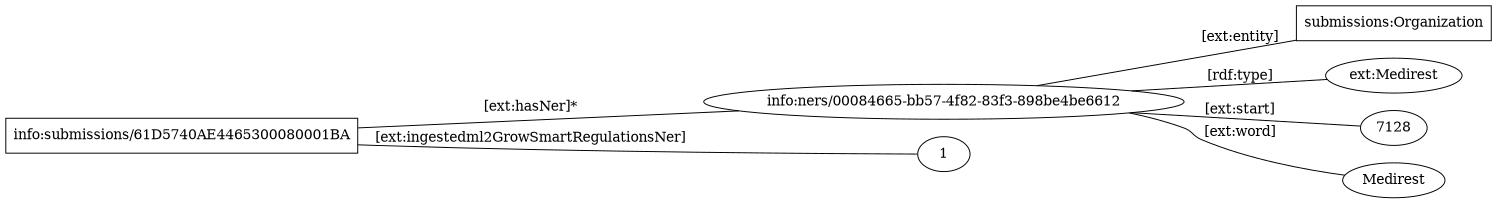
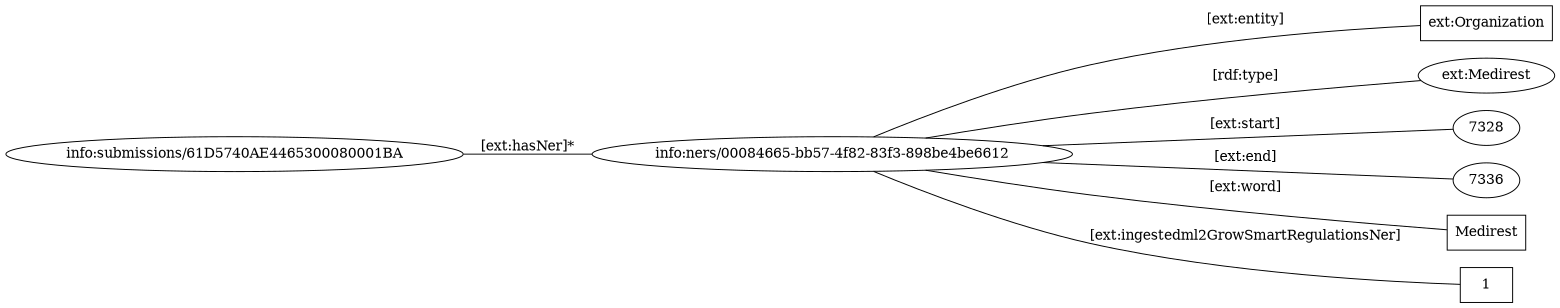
(1394, 23) -> (1486, 23)
(1394, 128) -> (1486, 128)
(182, 136) -> (235, 154)
(638, 151) -> (1161, 257)
(944, 154) -> (1486, 285)
(1394, 180) -> (1486, 233)
none -> (1486, 180)
